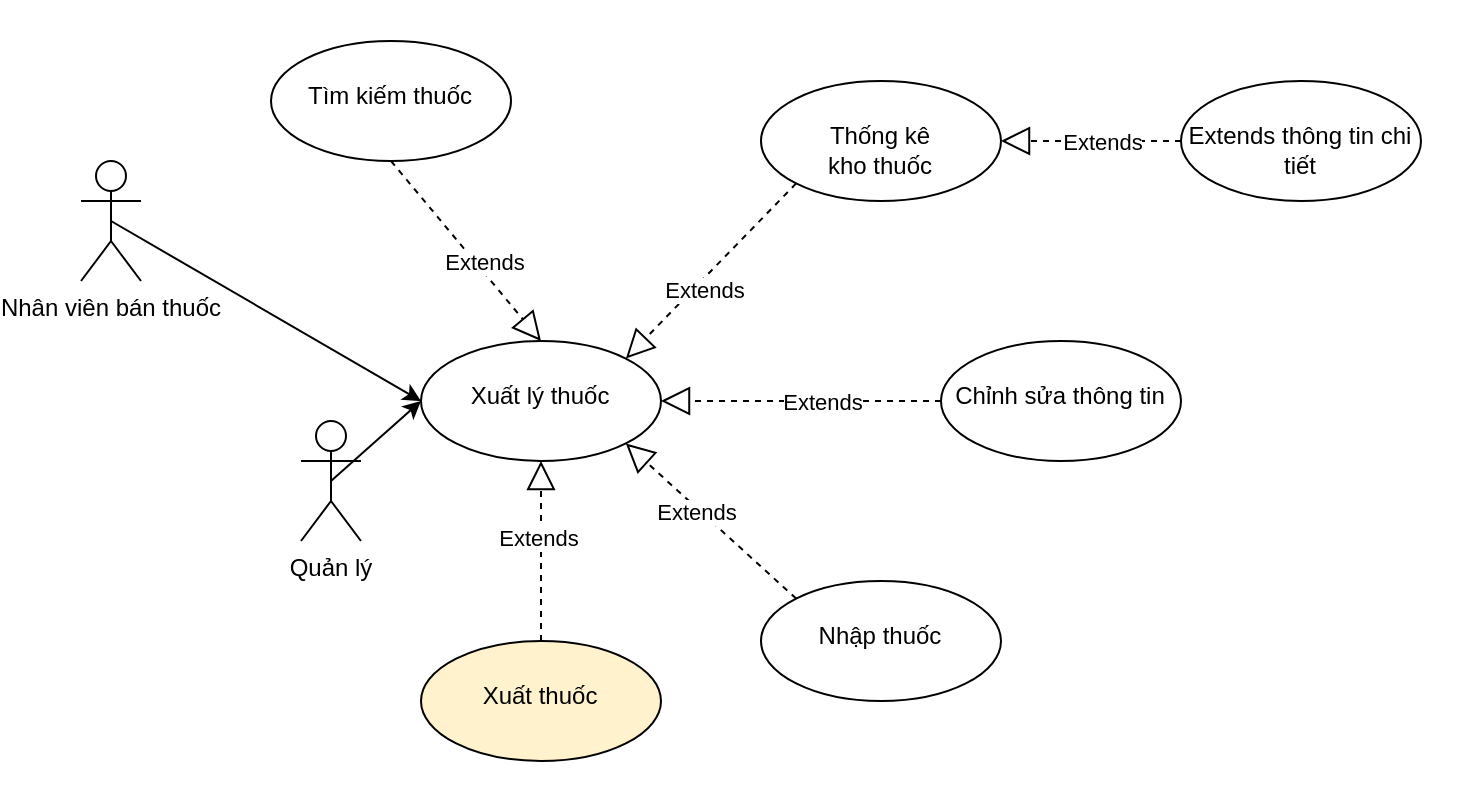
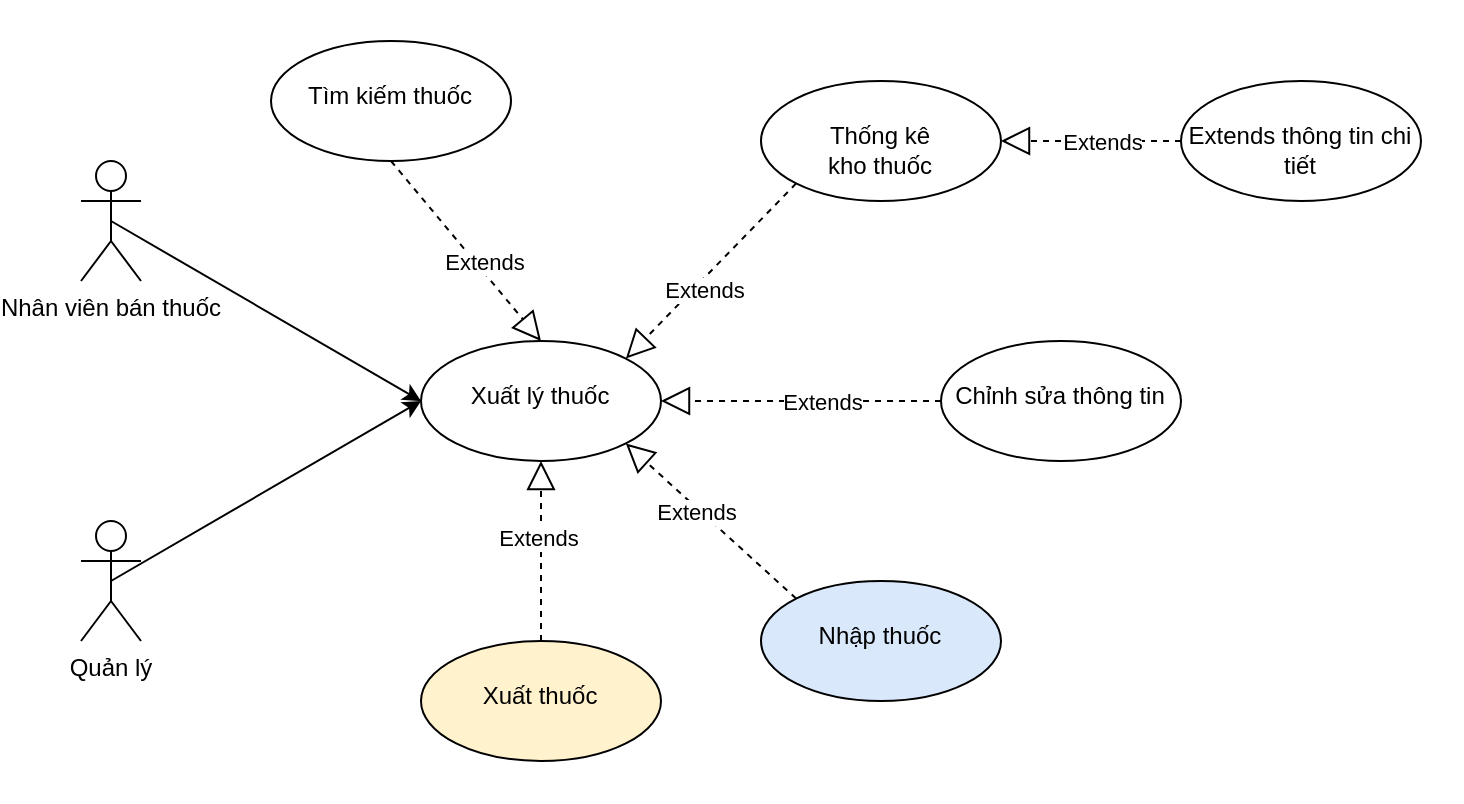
(331, 481) -> (111, 581)
(881, 641) -> (881, 641)
